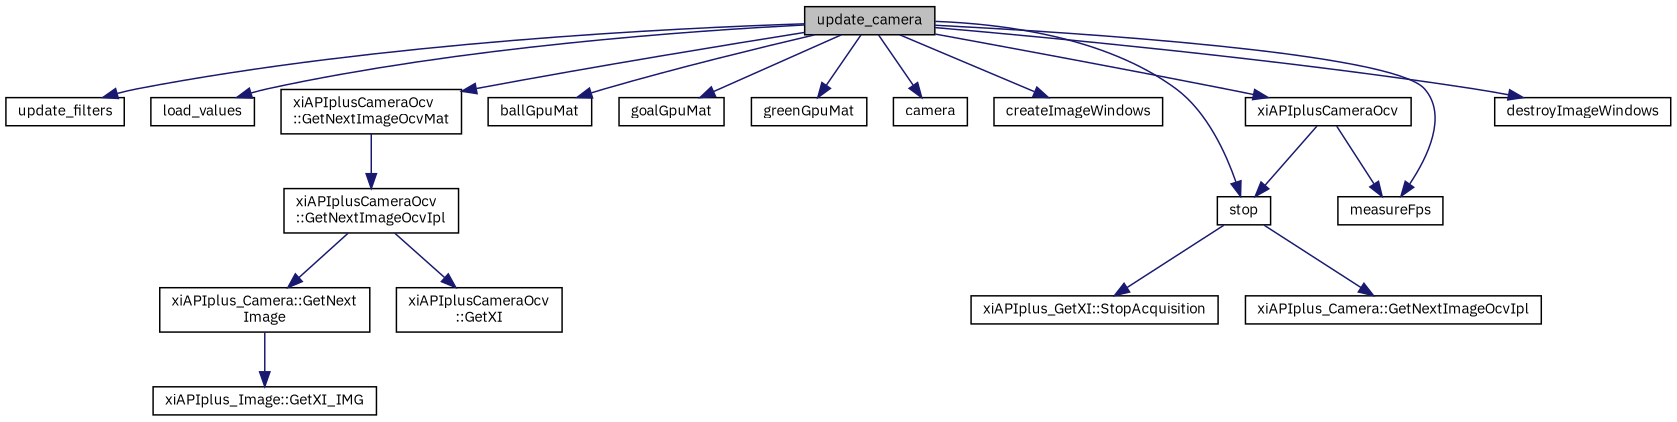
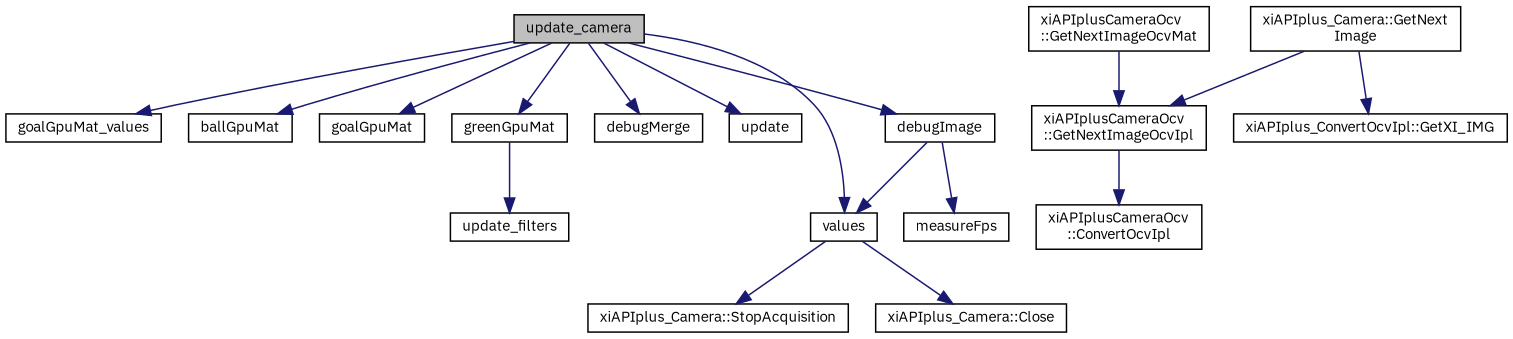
(459, 45) -> (510, 170)
(1234, 48) -> none
(640, 59) -> none
(203, 112) -> (84, 128)
(930, 112) -> (649, 128)
(1078, 112) -> (765, 128)
(1328, 112) -> (940, 128)
(1583, 112) -> none
(1244, 211) -> (844, 227)
(324, 255) -> (1244, 76)
(479, 310) -> (1119, 227)
(1095, 310) -> (718, 318)
(1393, 310) -> (971, 318)
(265, 401) -> (1370, 128)
